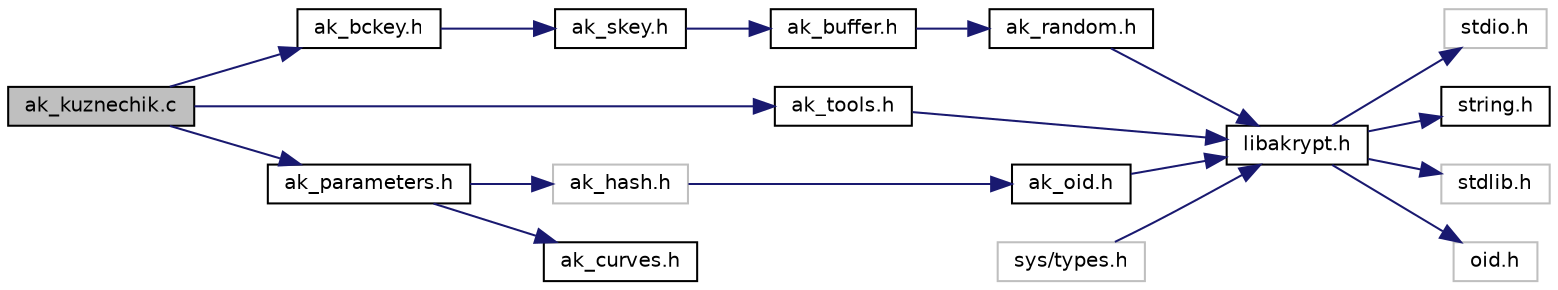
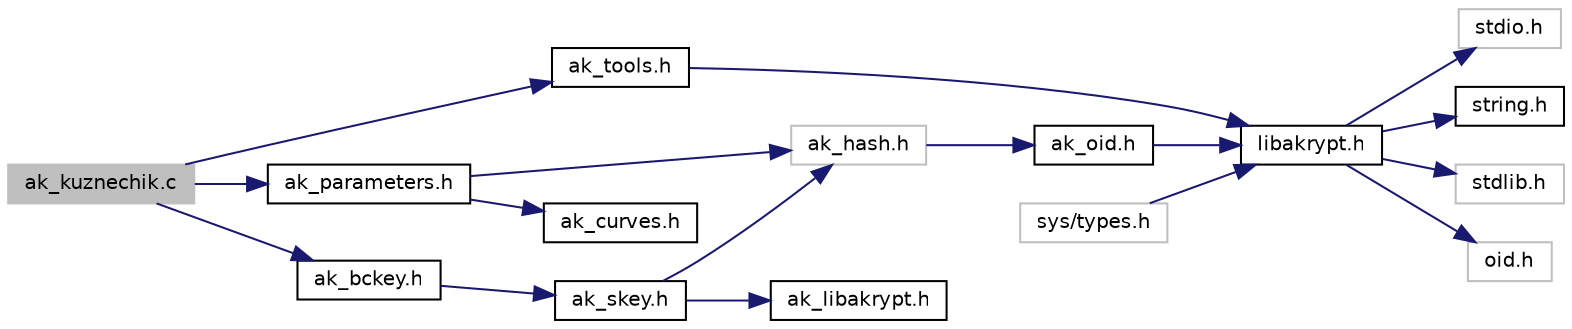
(843, 29) -> (859, 301)
(1071, 29) -> none
(101, 106) -> (101, 184)
none -> (741, 233)
